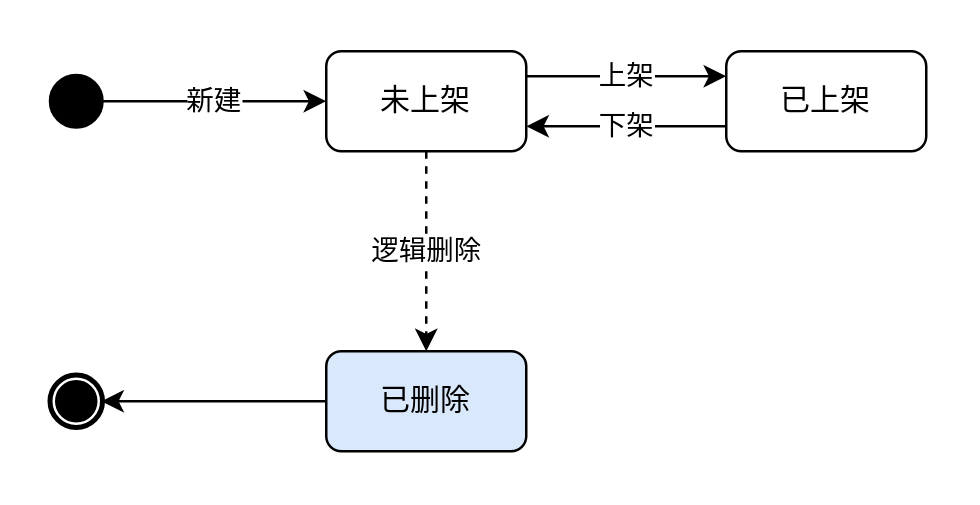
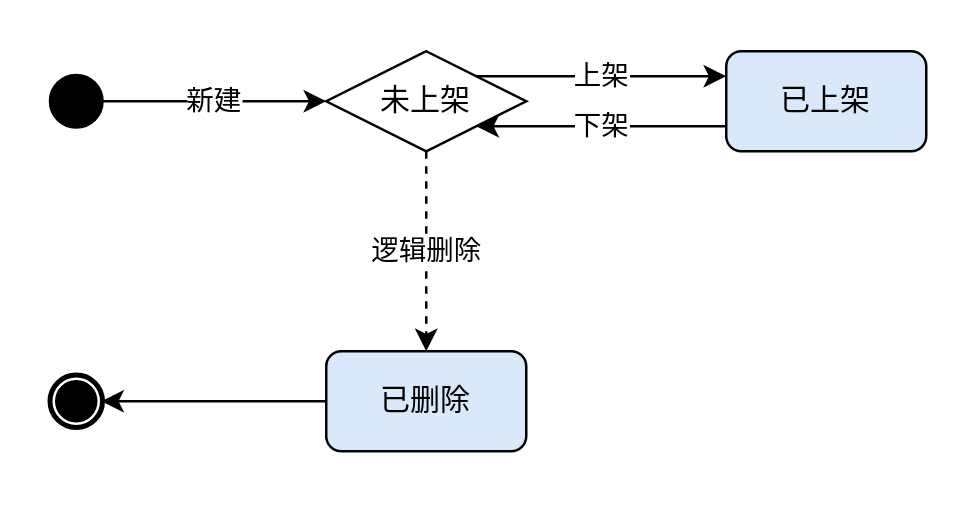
(426, 101) -> (426, 101)
(826, 101) -> (826, 101)
